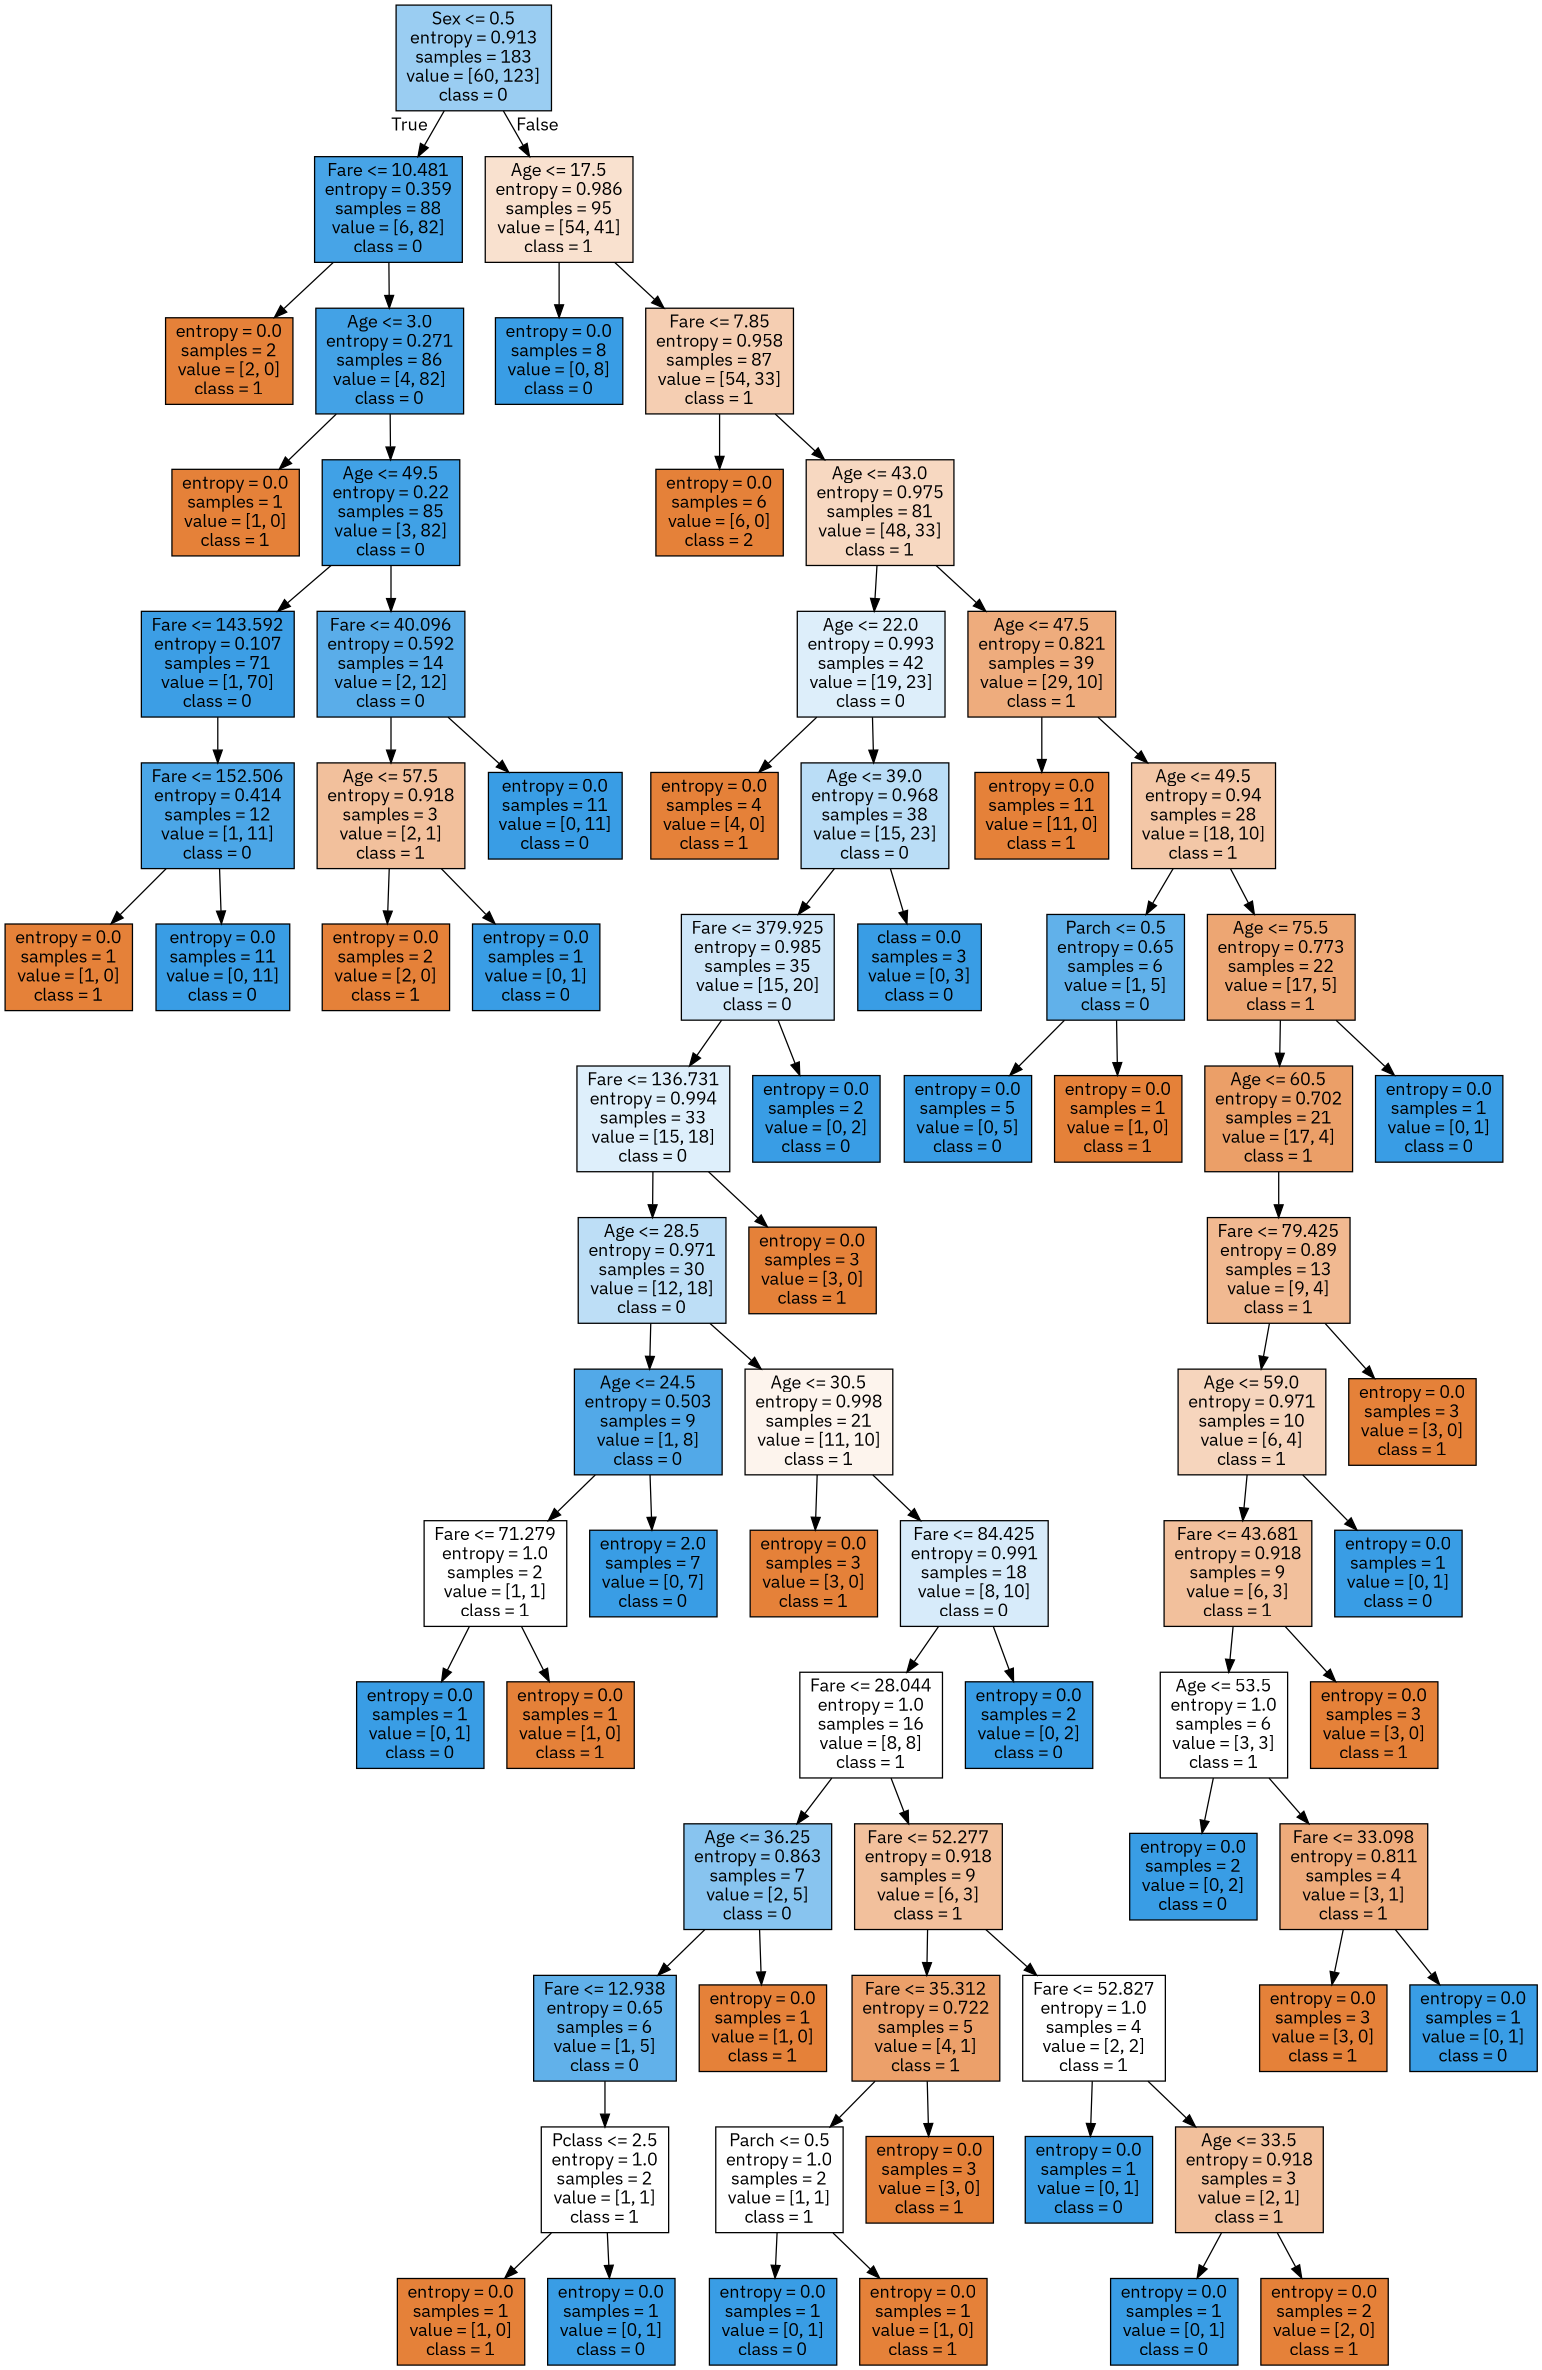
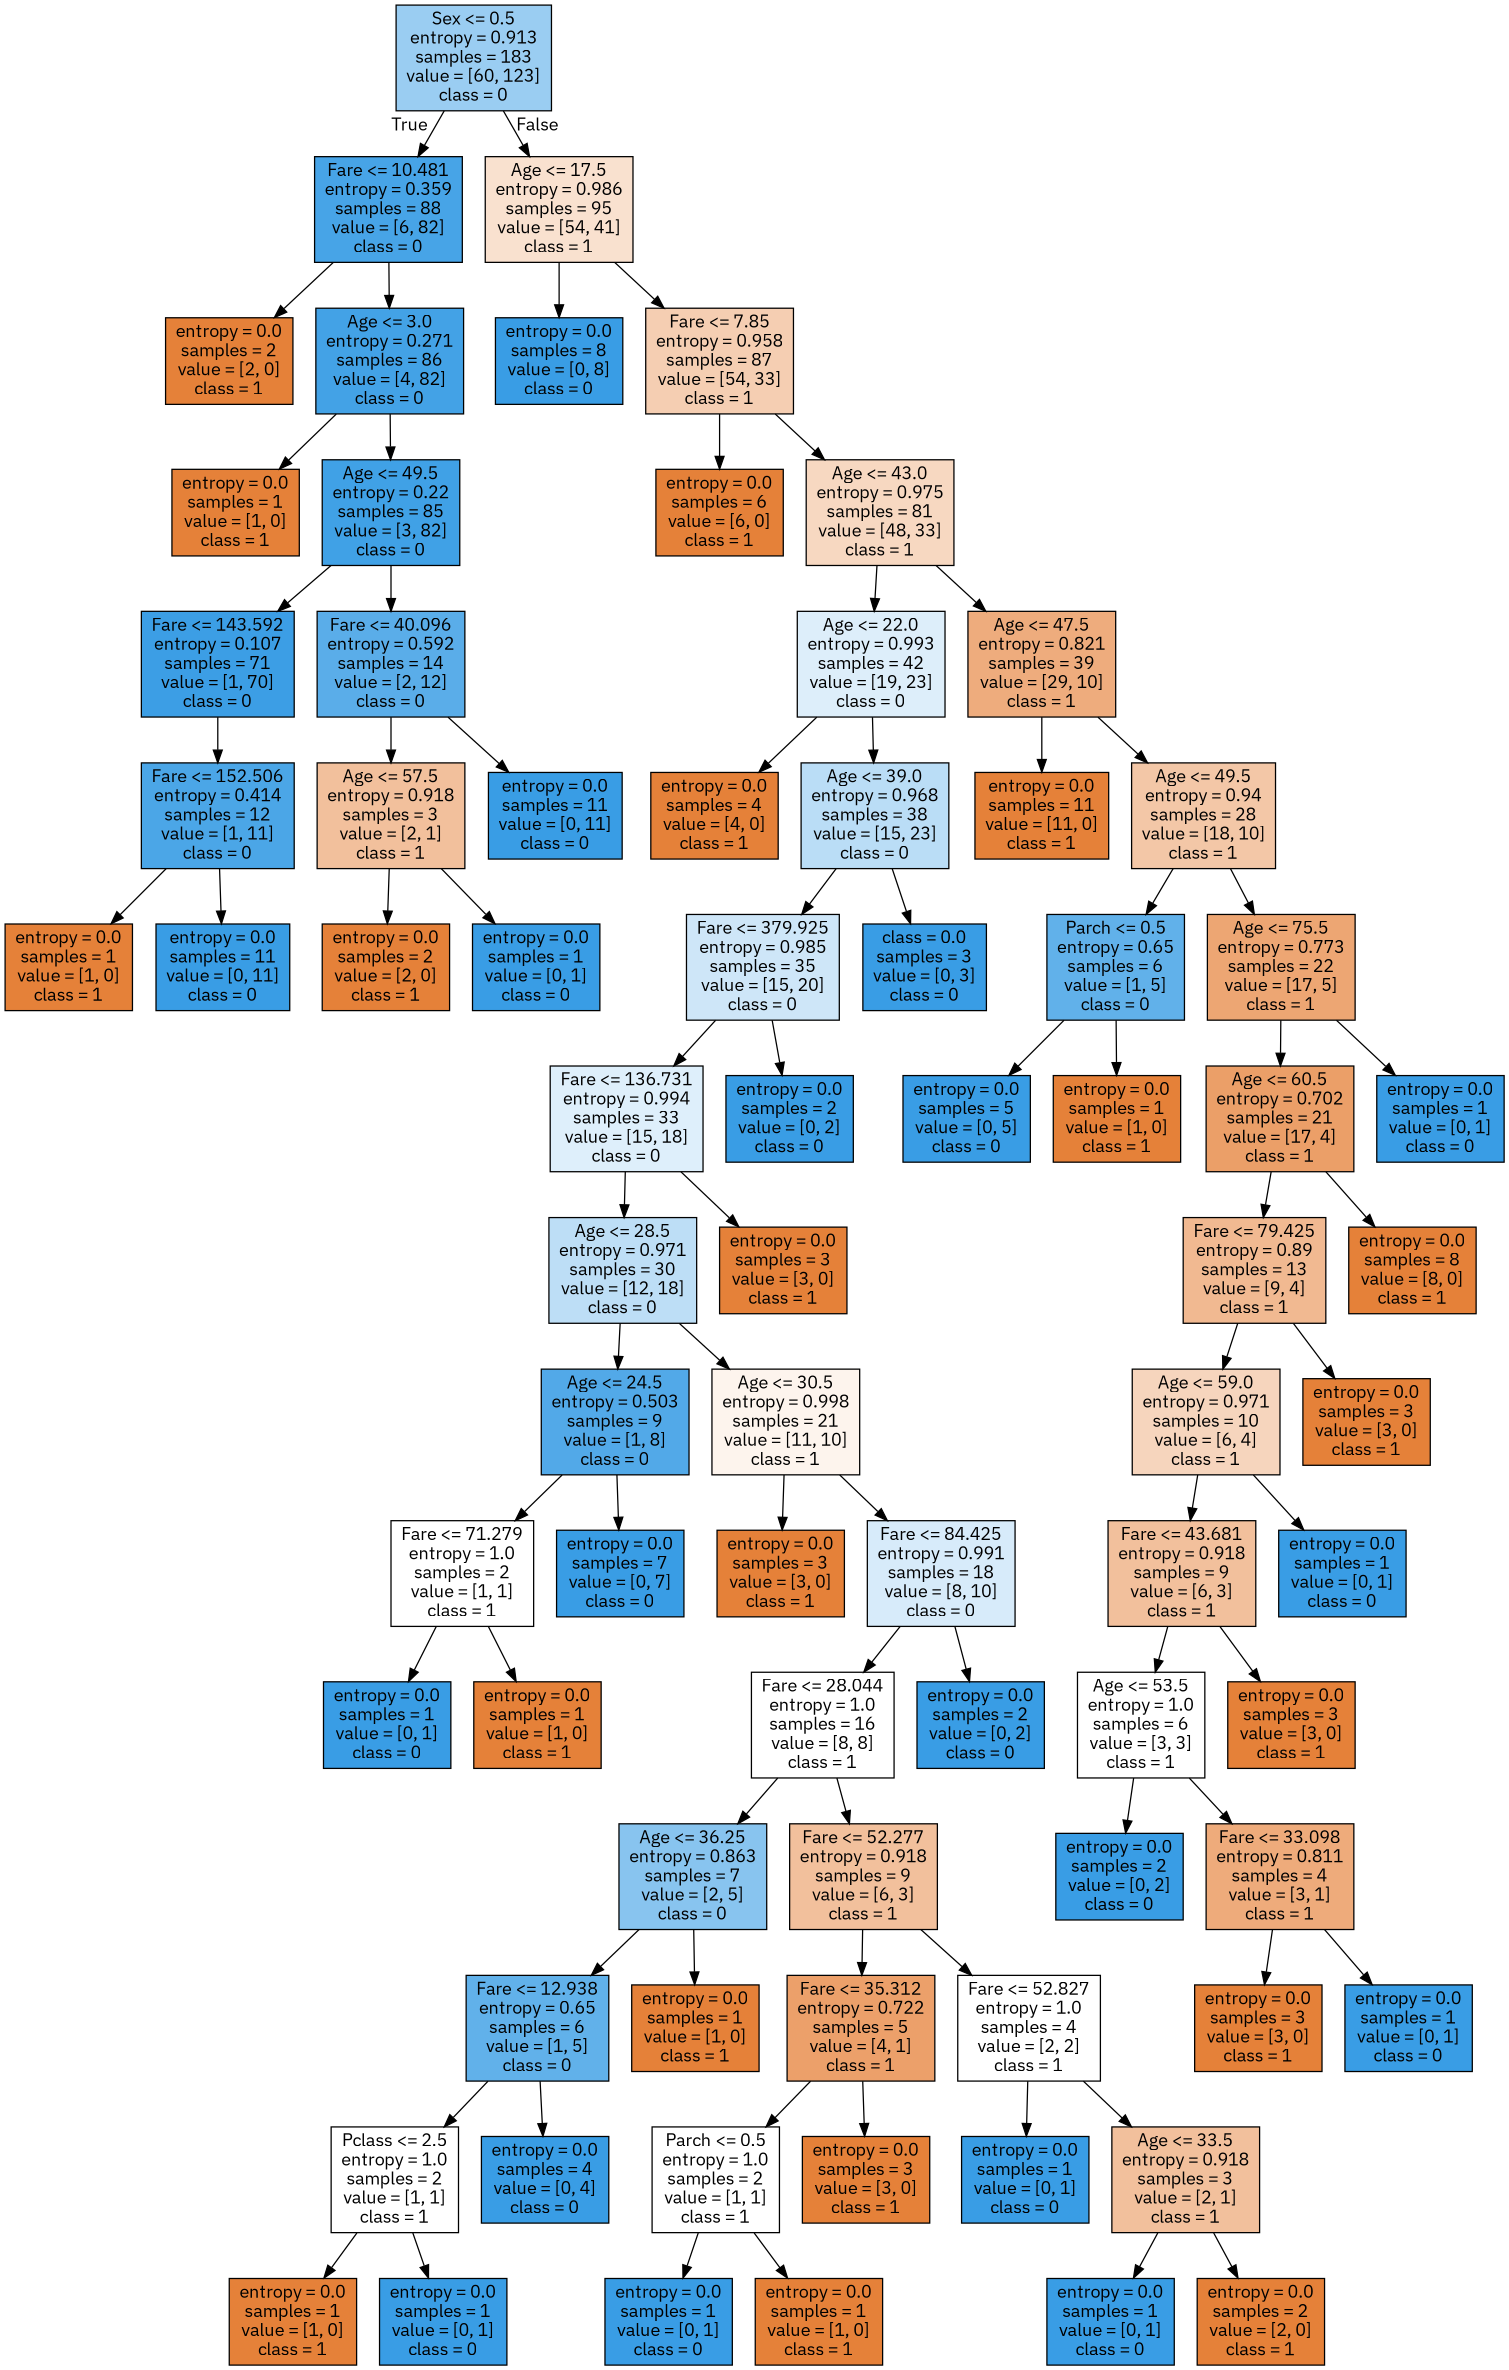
(720, 513) -> (720, 513)
none -> (1412, 1270)
(653, 1574) -> (620, 1574)
none -> (545, 2180)
